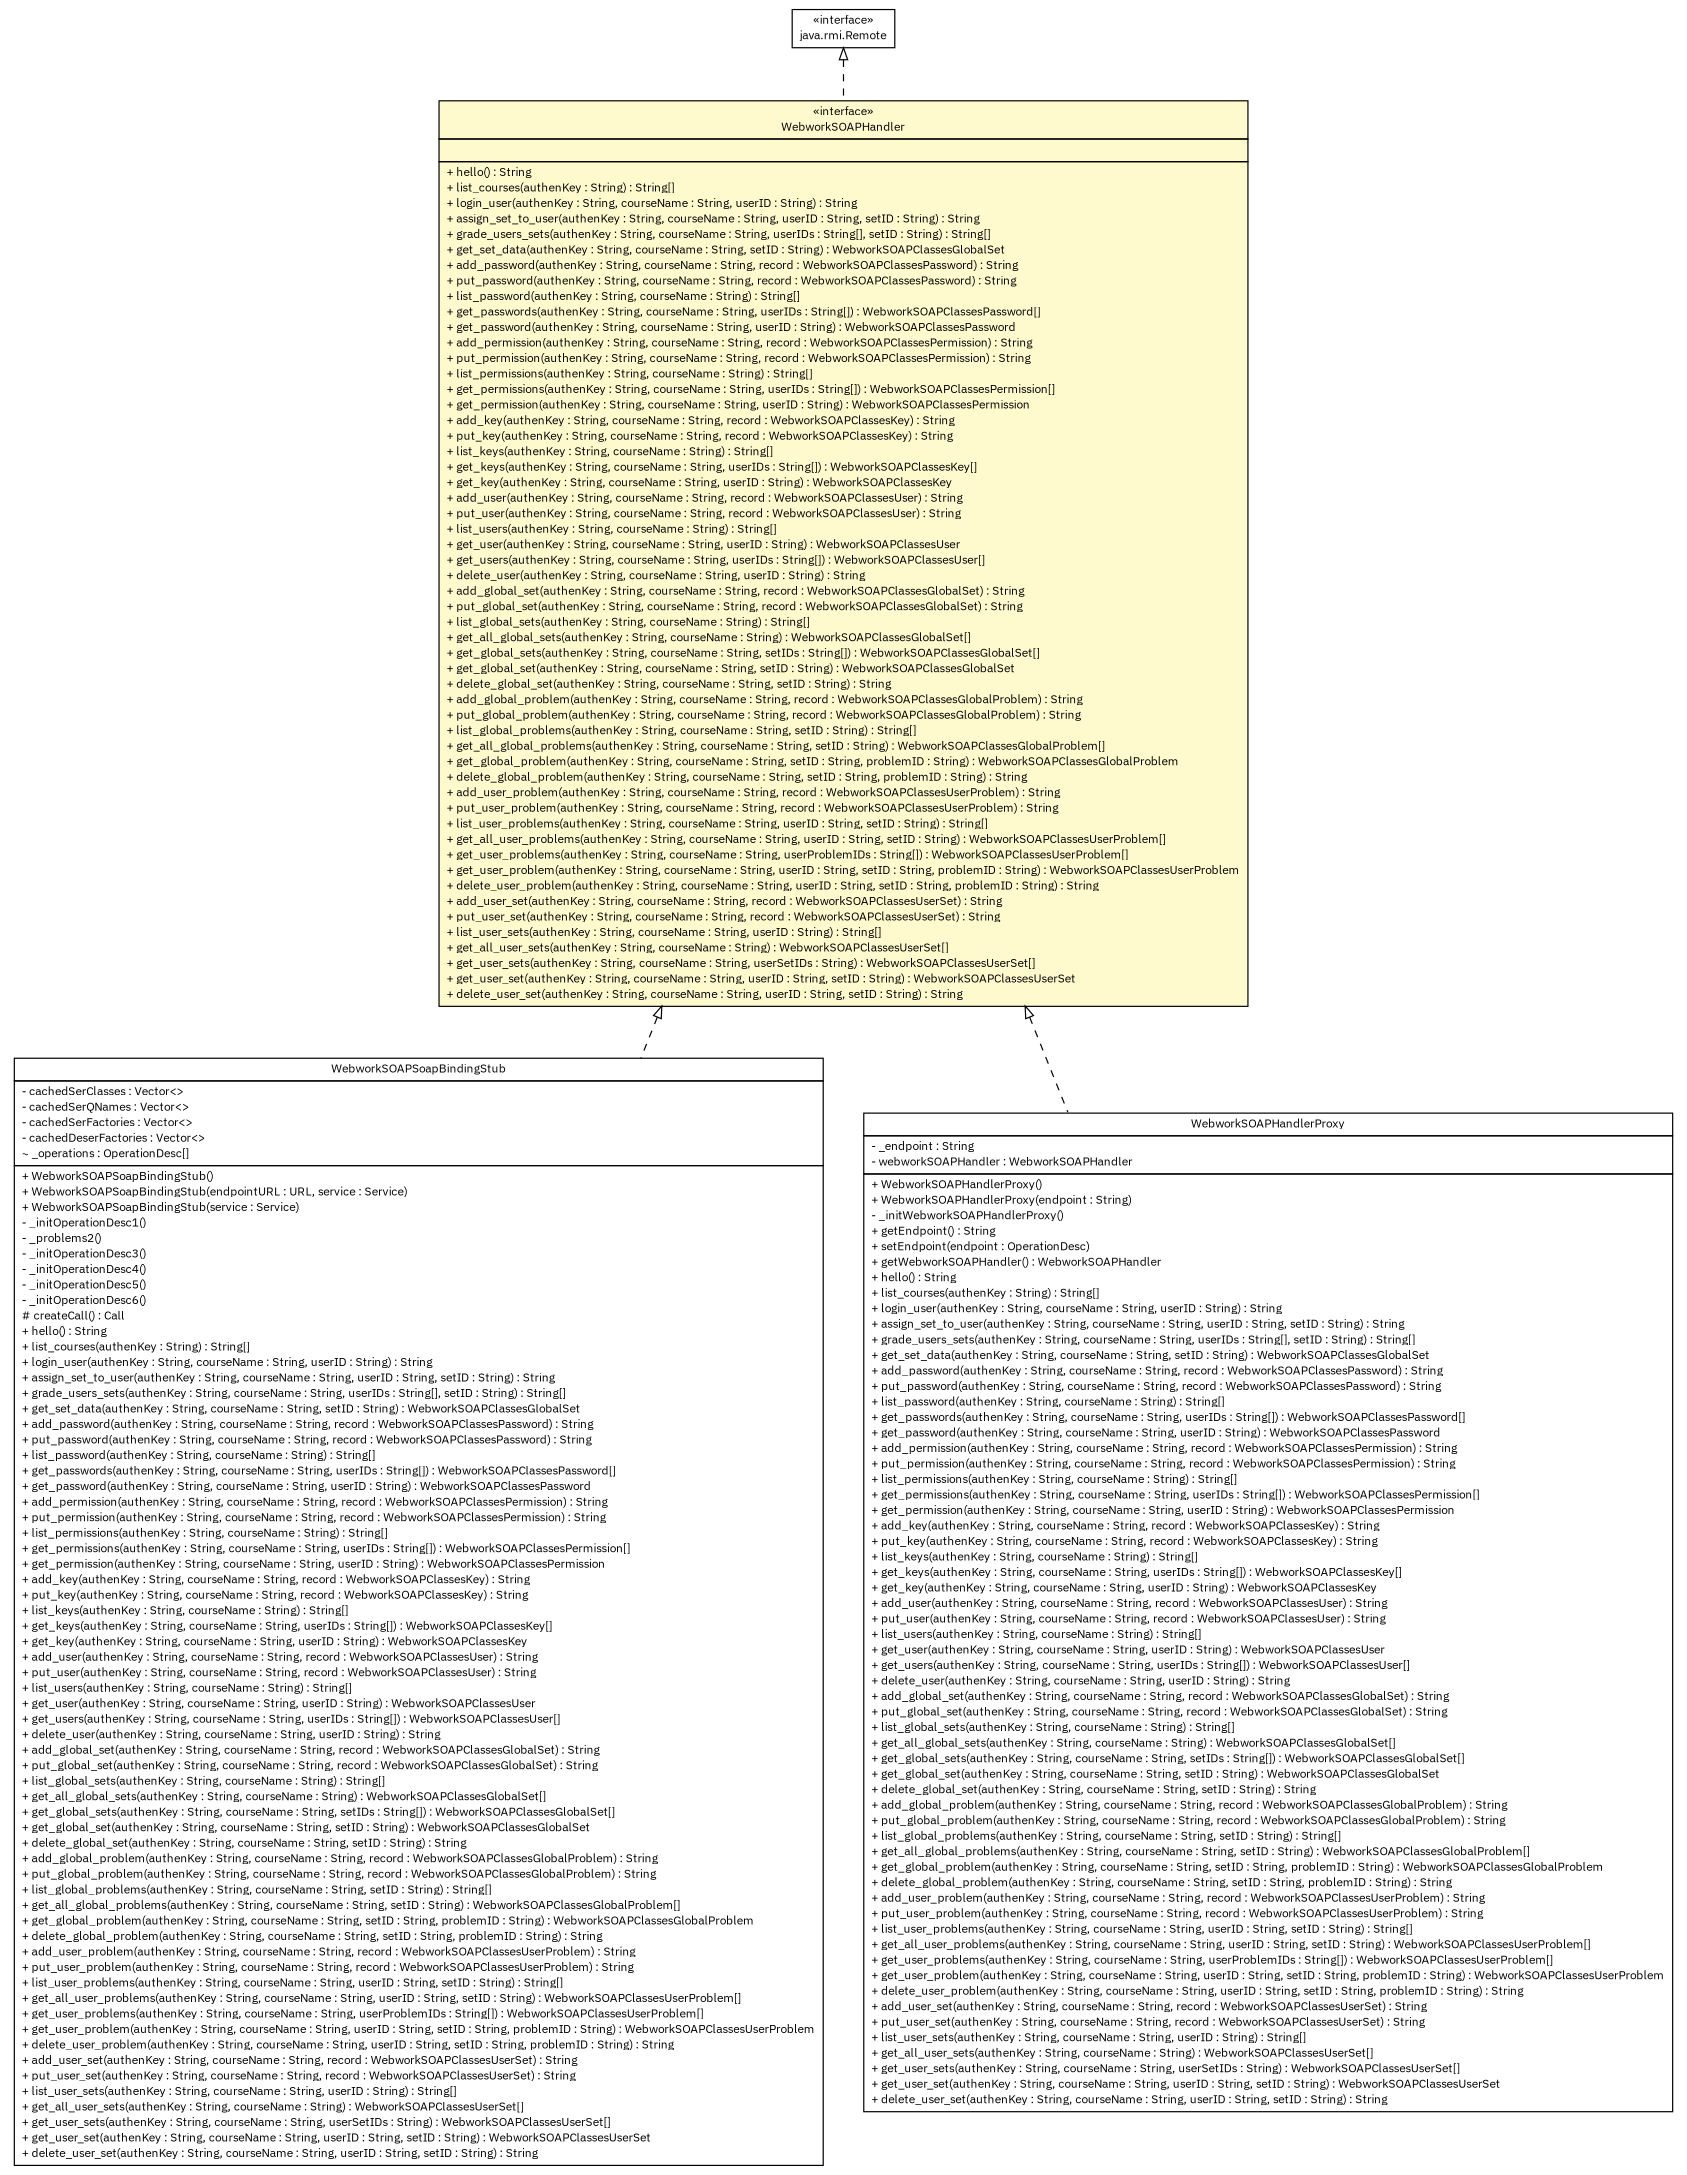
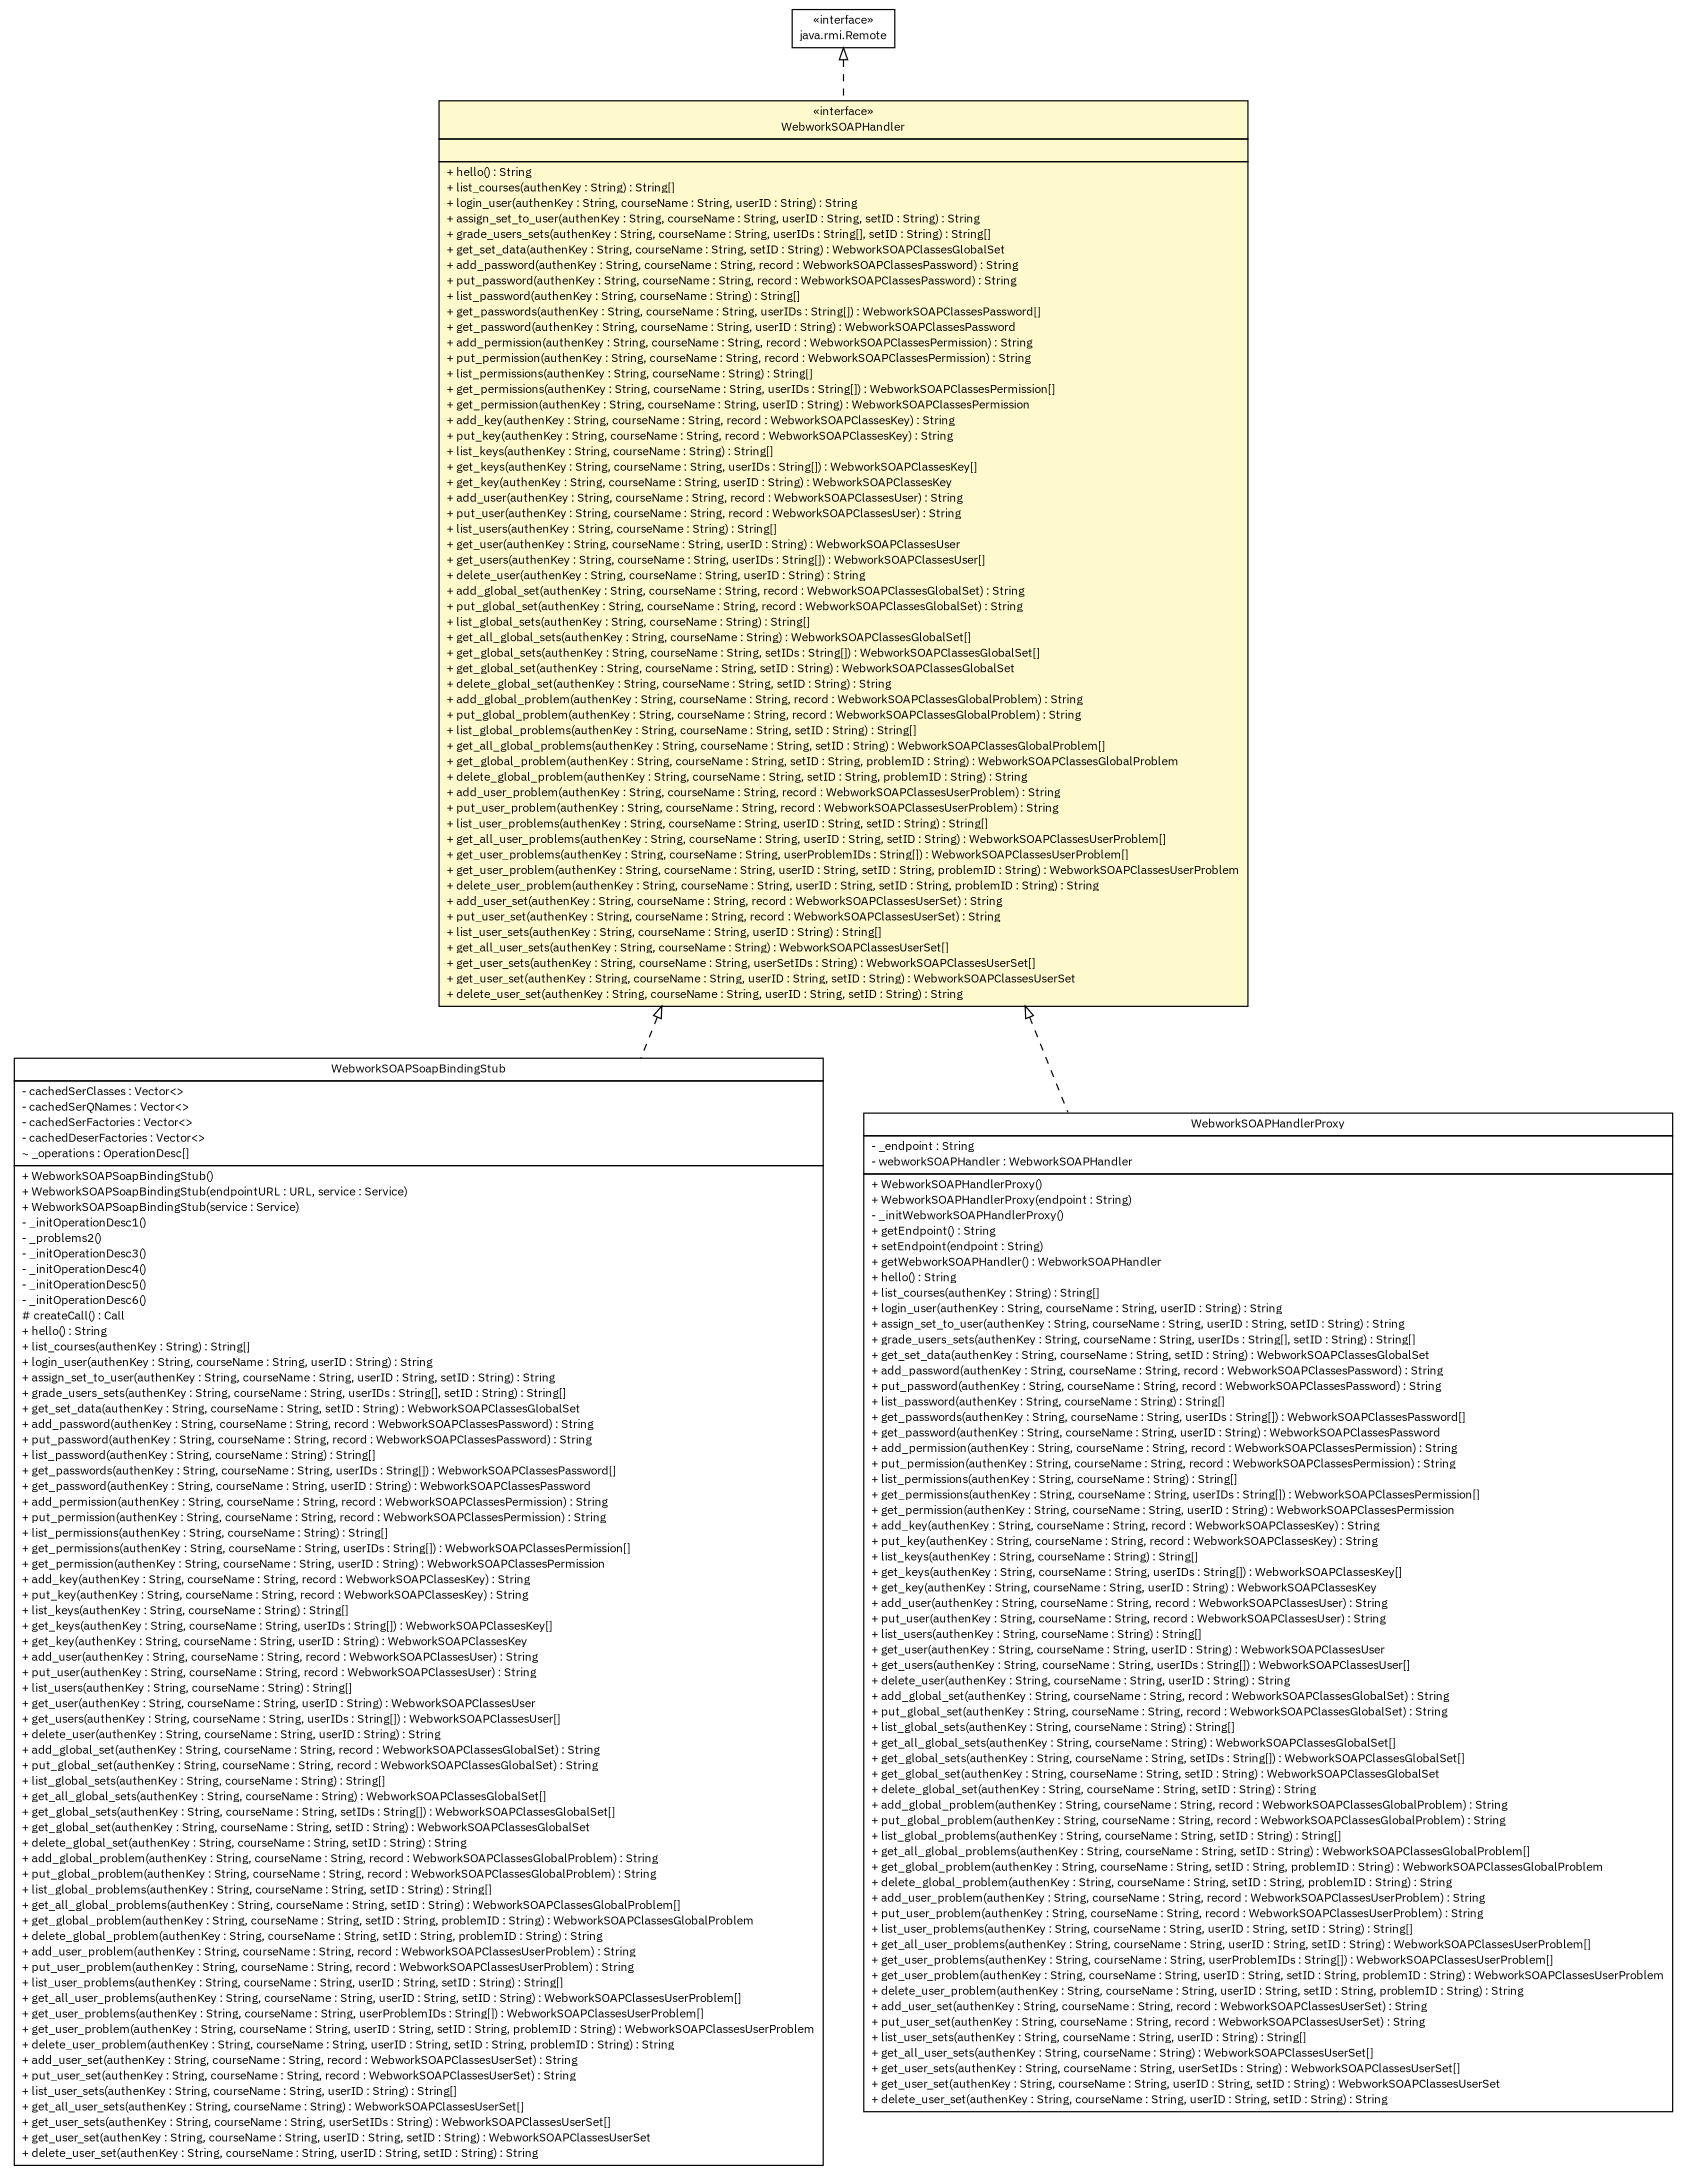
(981, 1247) -> (957, 1247)
